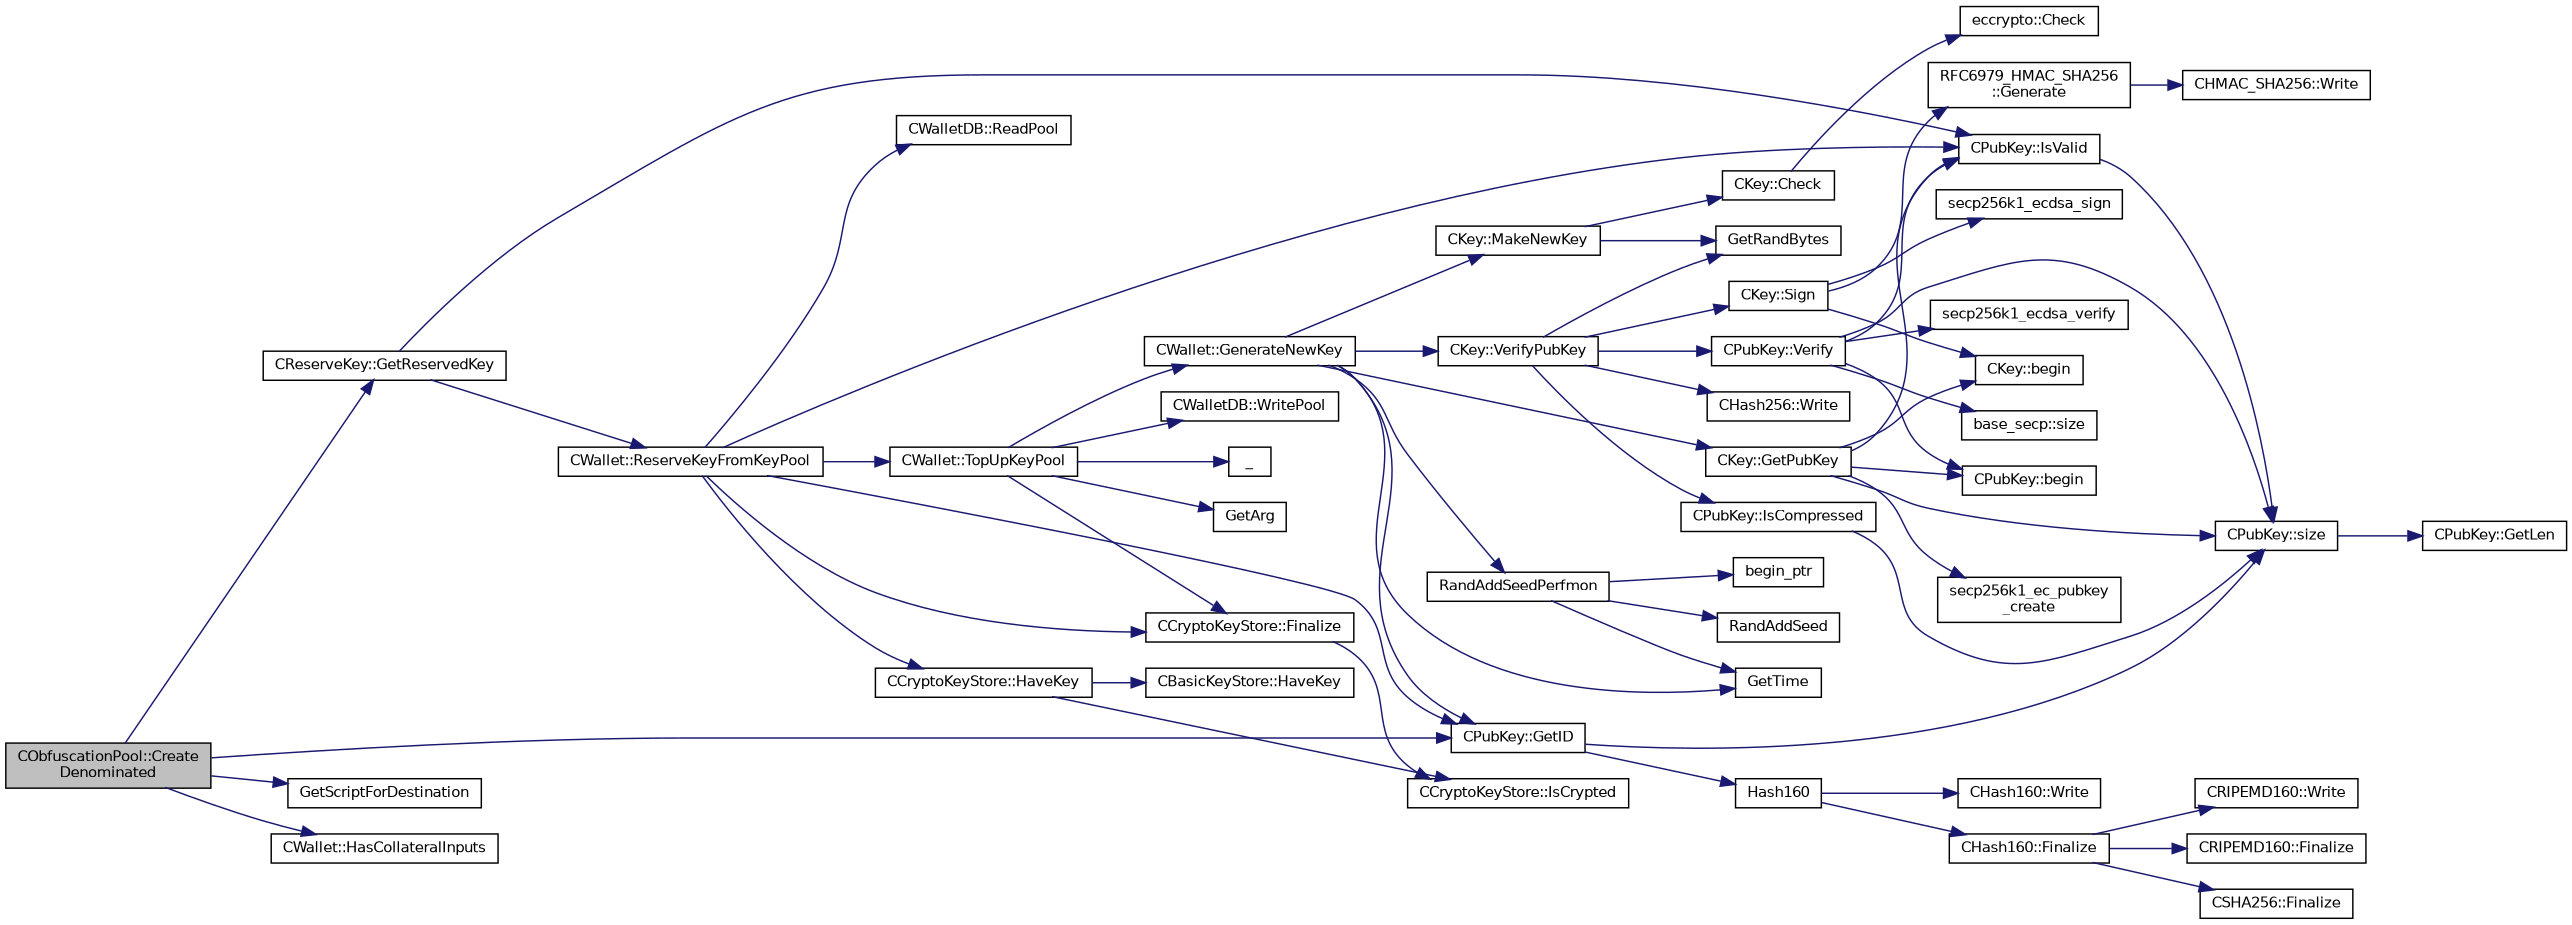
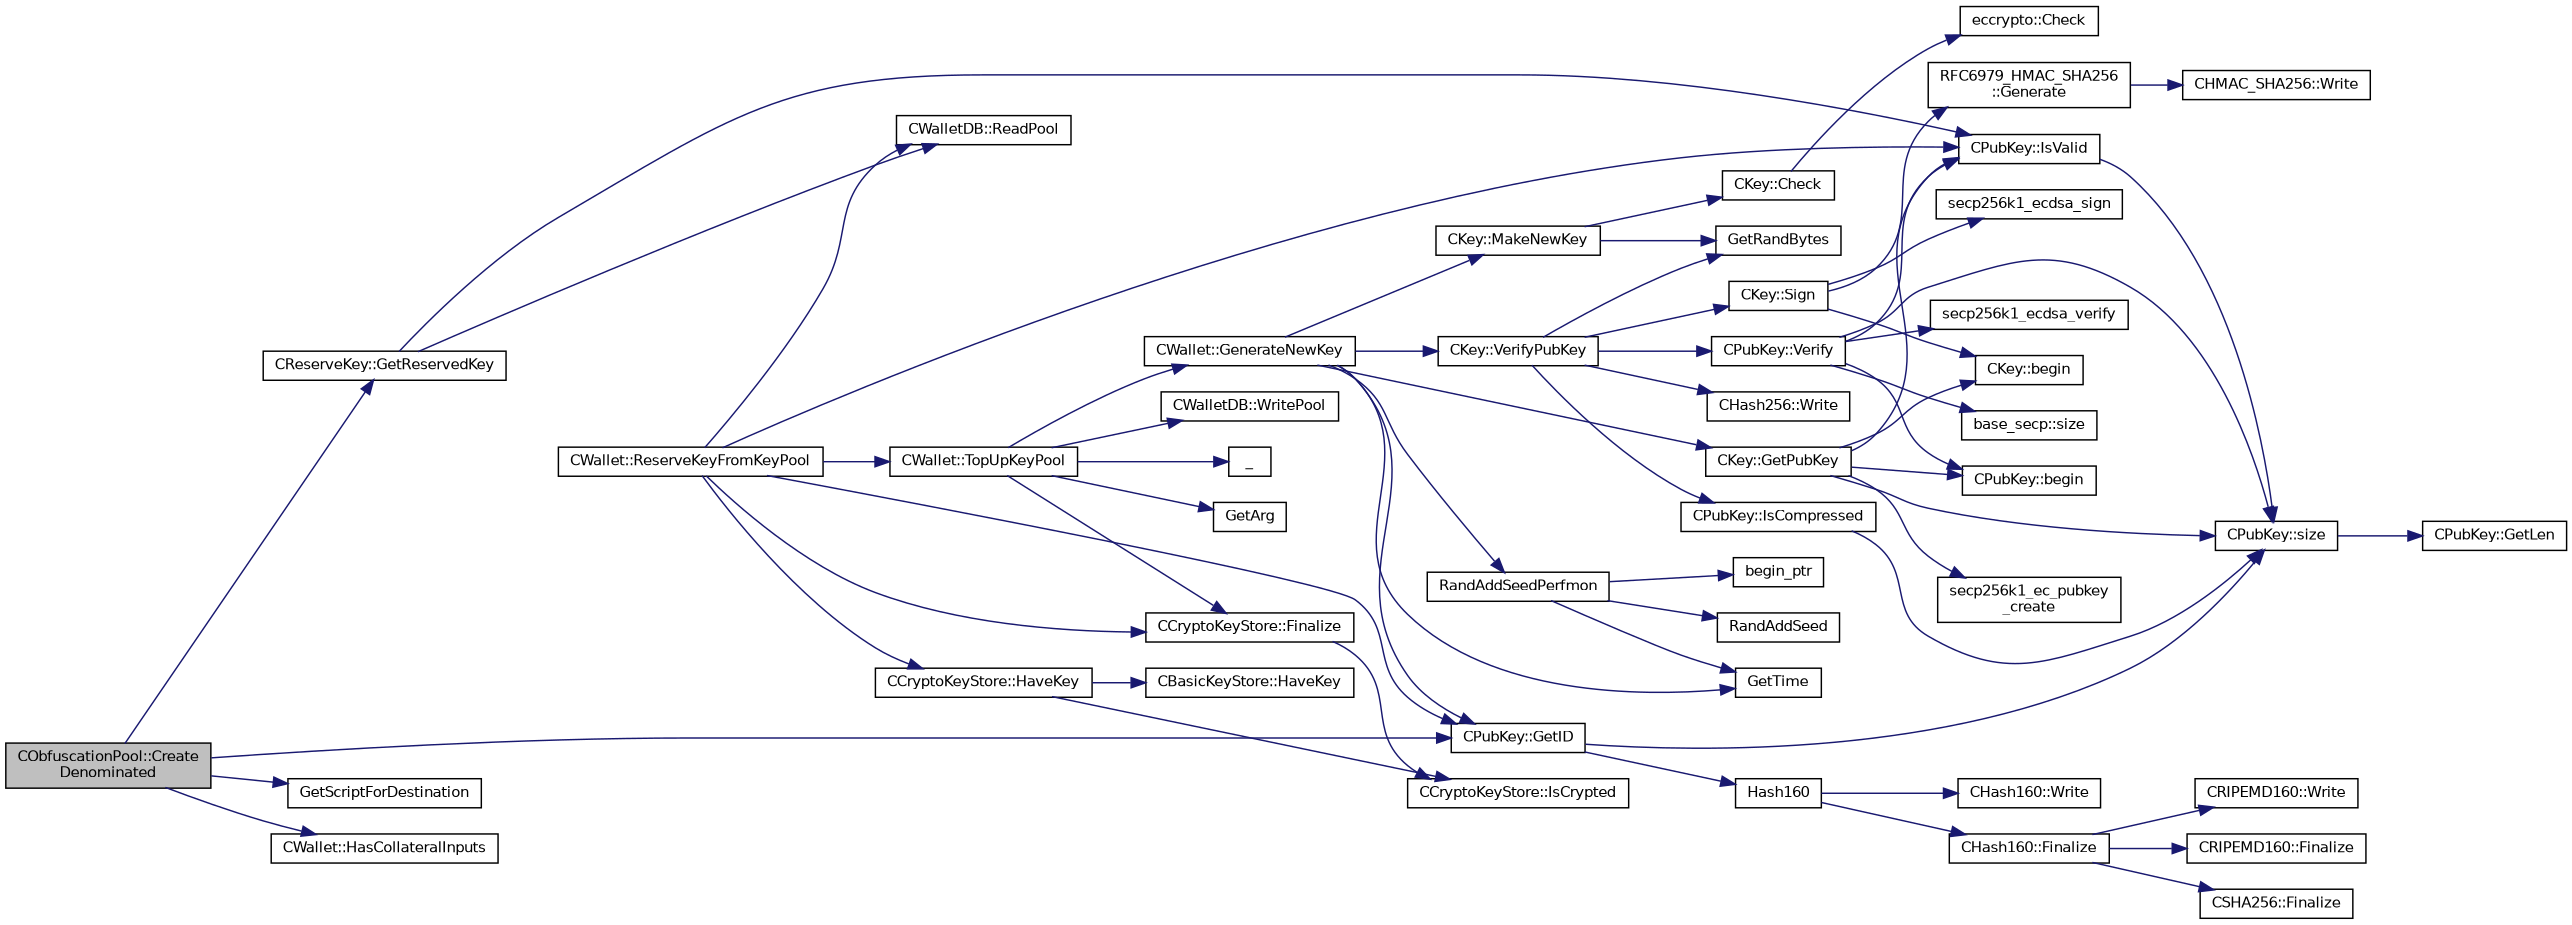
(531, 412) -> (669, 246)
